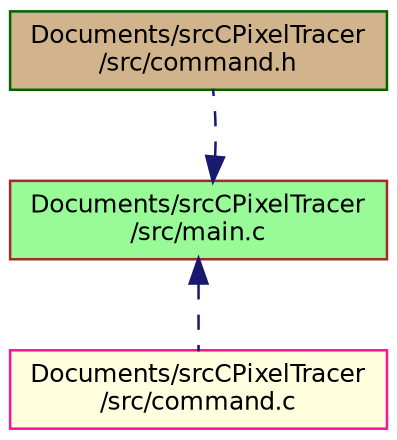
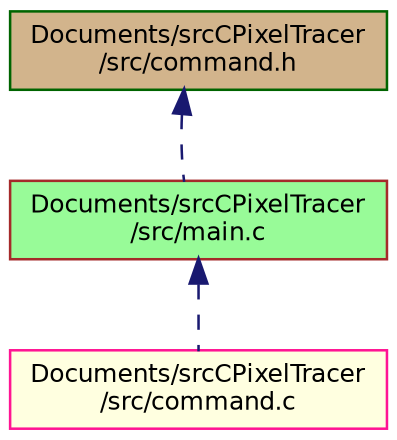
(215, 123) -> (182, 148)
